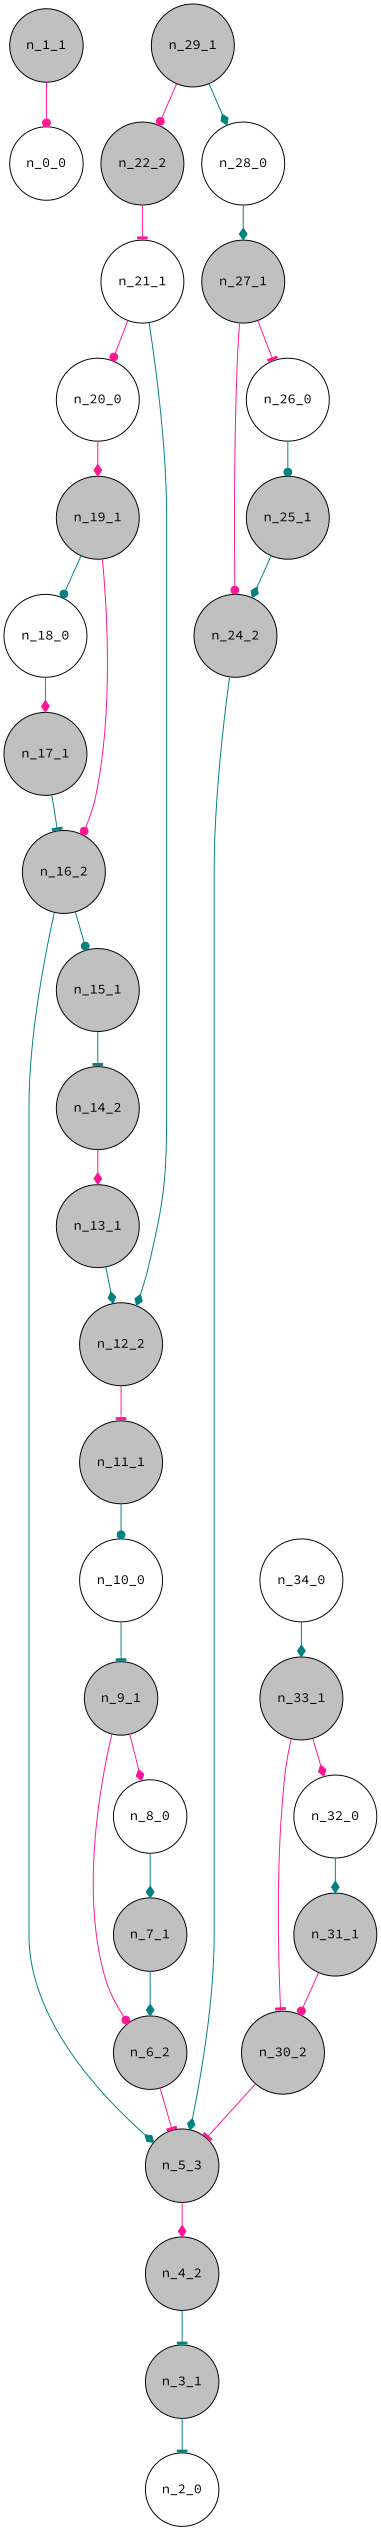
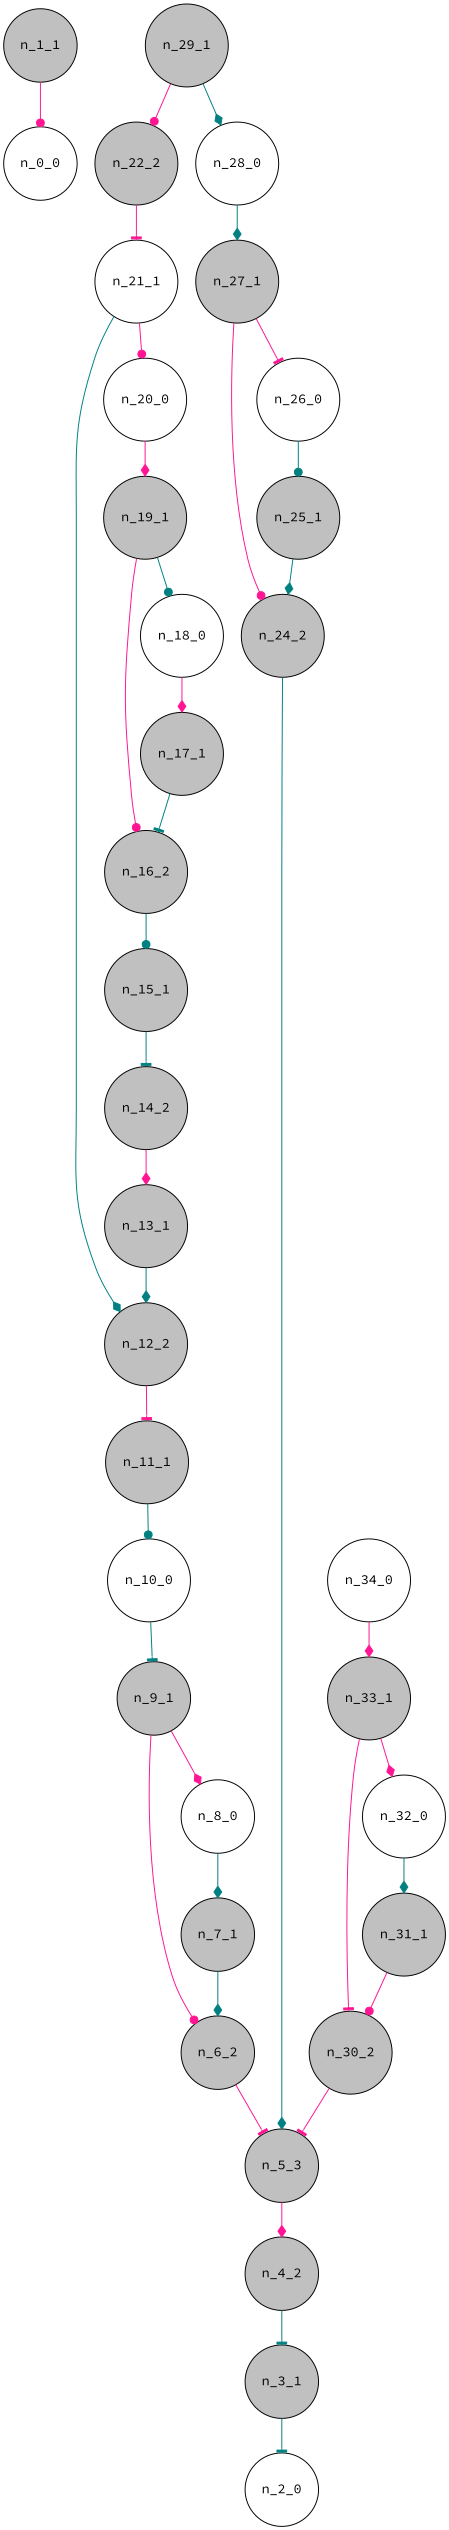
(29, 1541) -> none
(301, 1633) -> (369, 1633)
